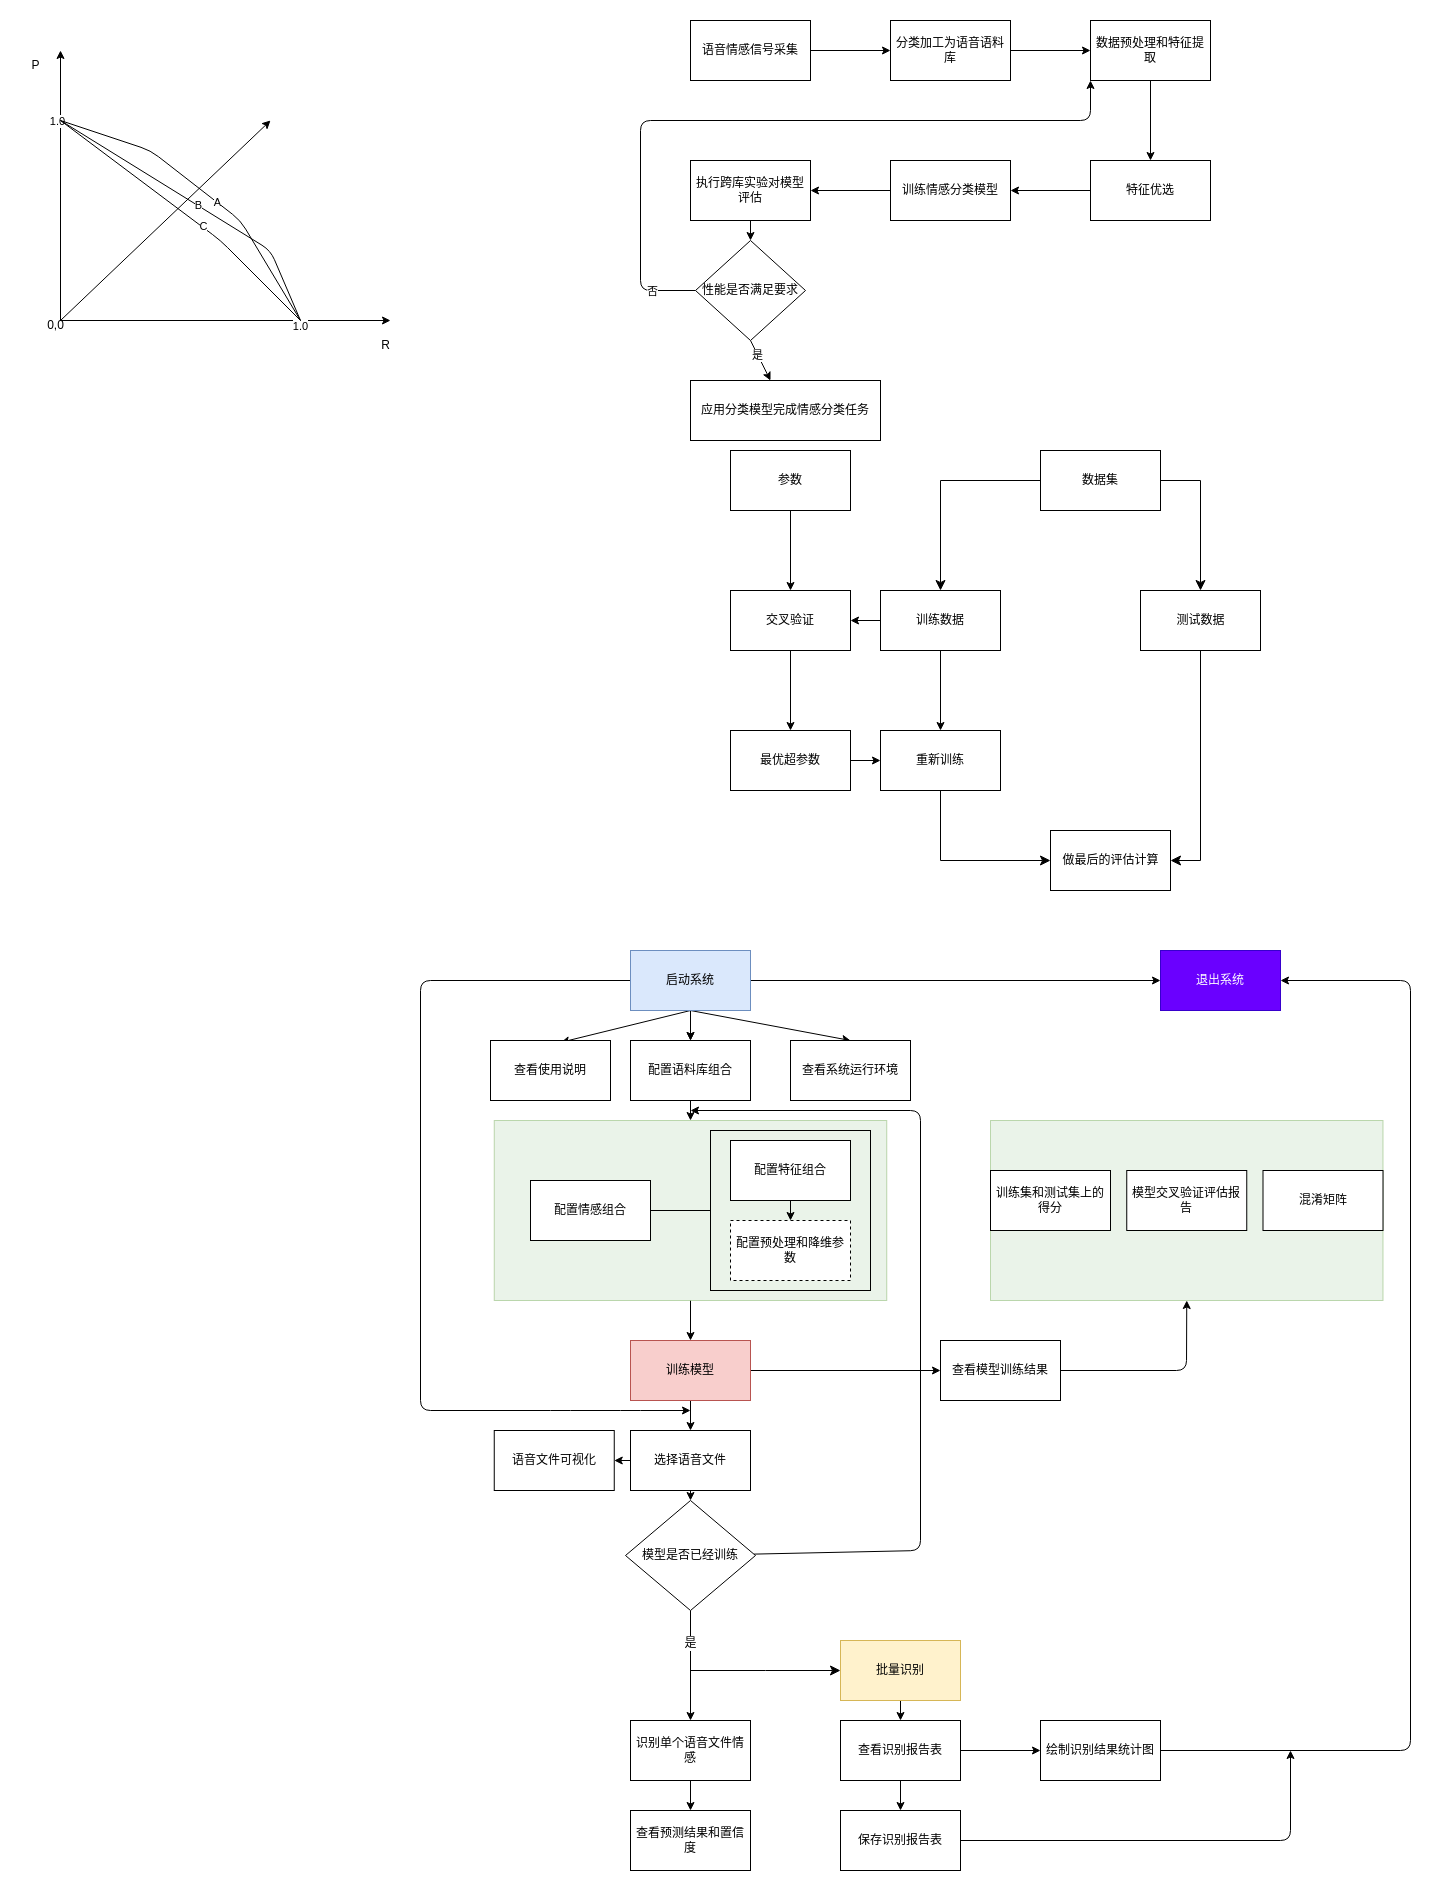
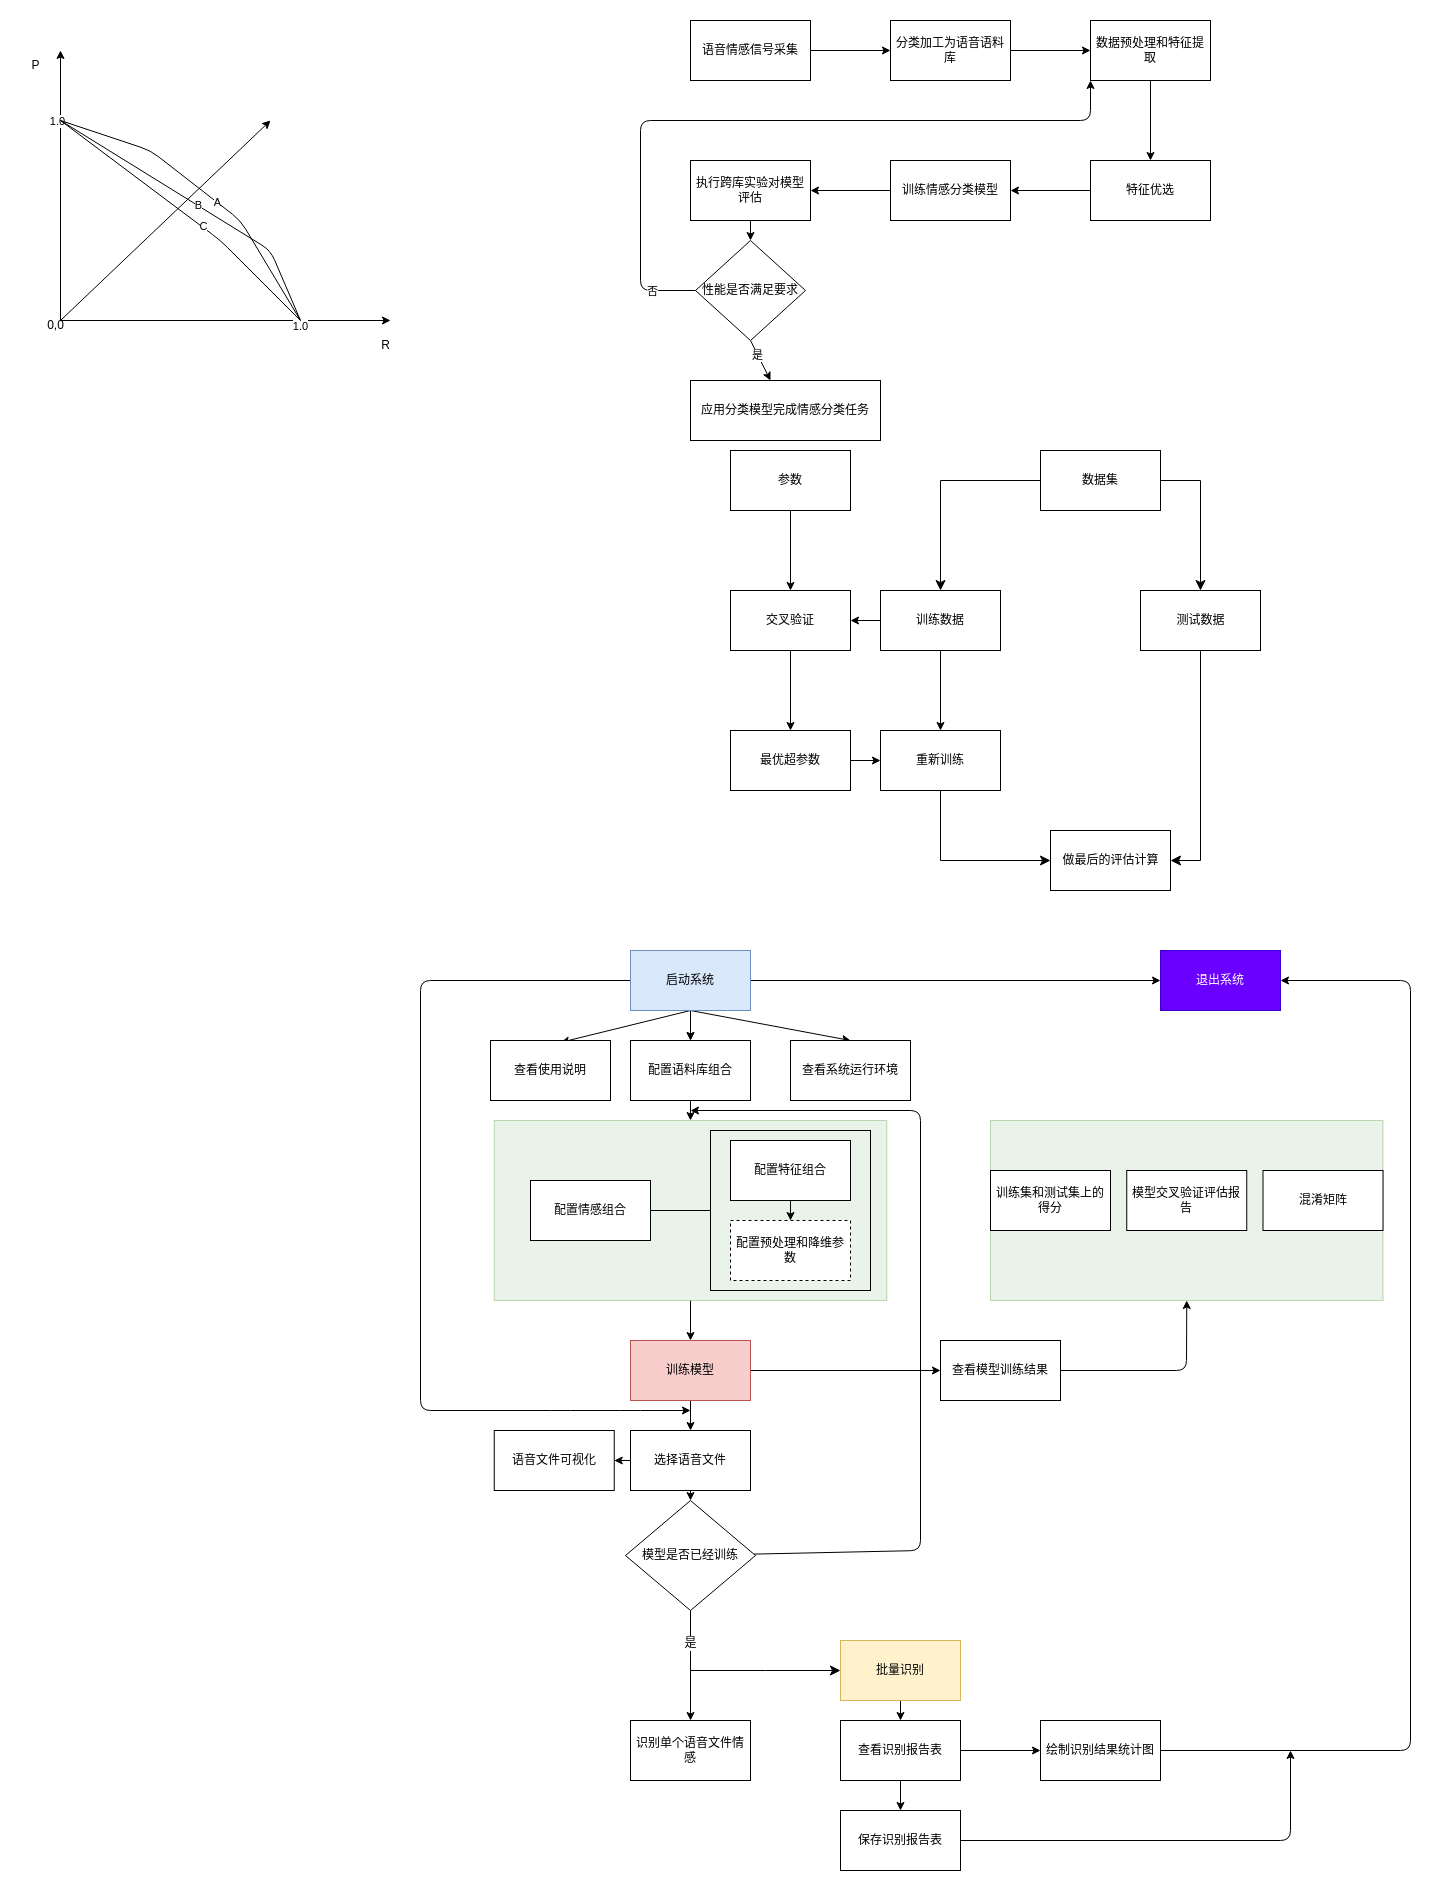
(691, 1792) -> none
(691, 1841) -> none
